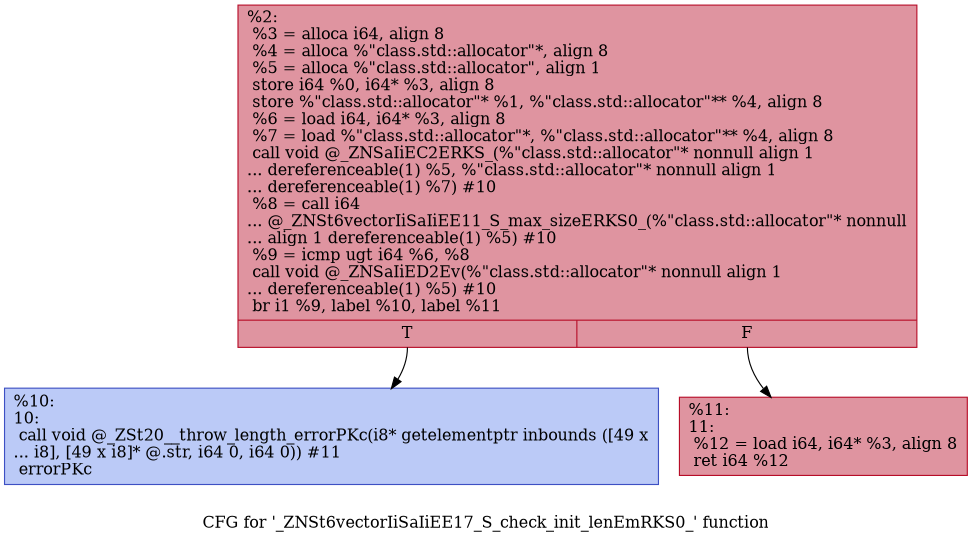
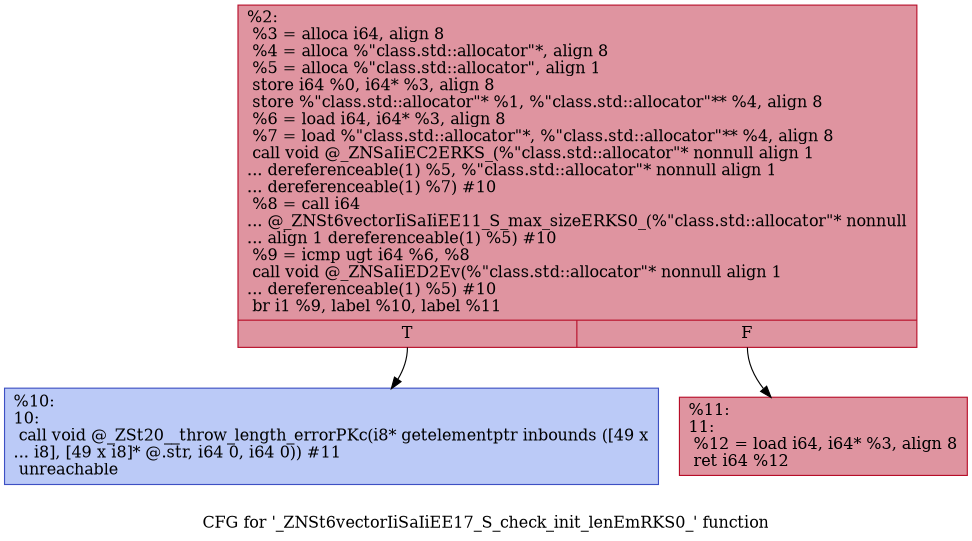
(53, 470) -> (66, 470)
